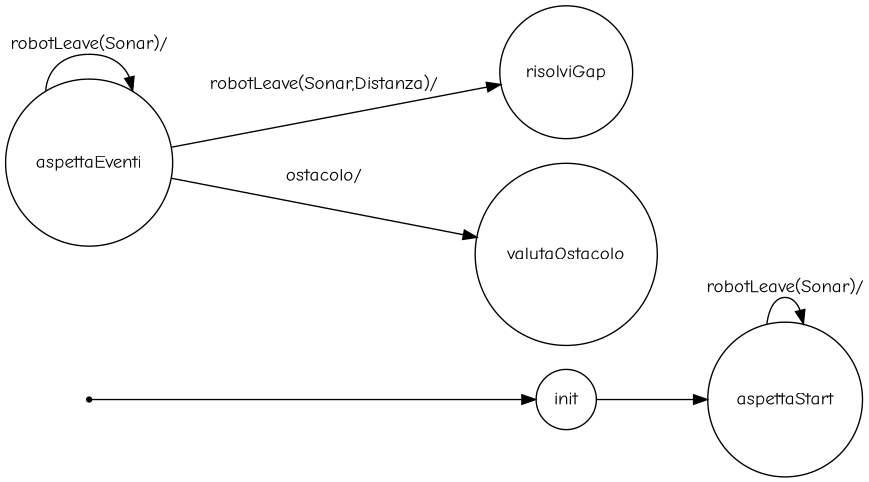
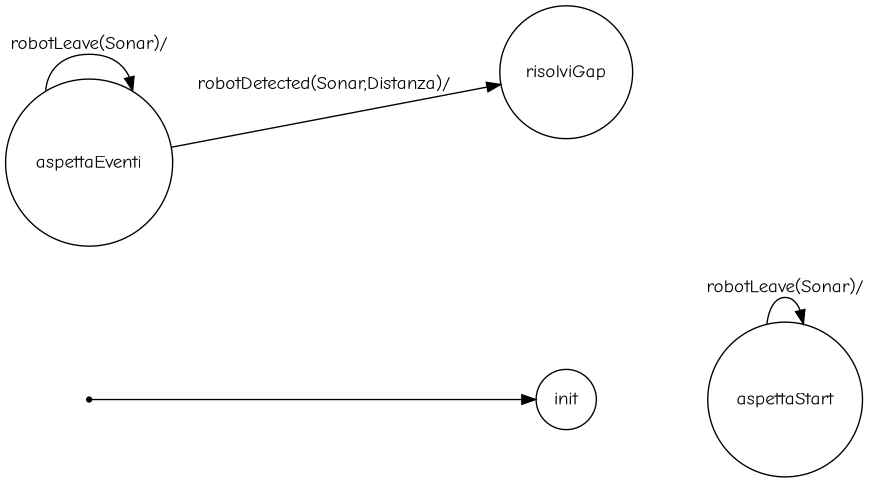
(324, 84) -> (324, 84)
(566, 254) -> none
(645, 400) -> none
